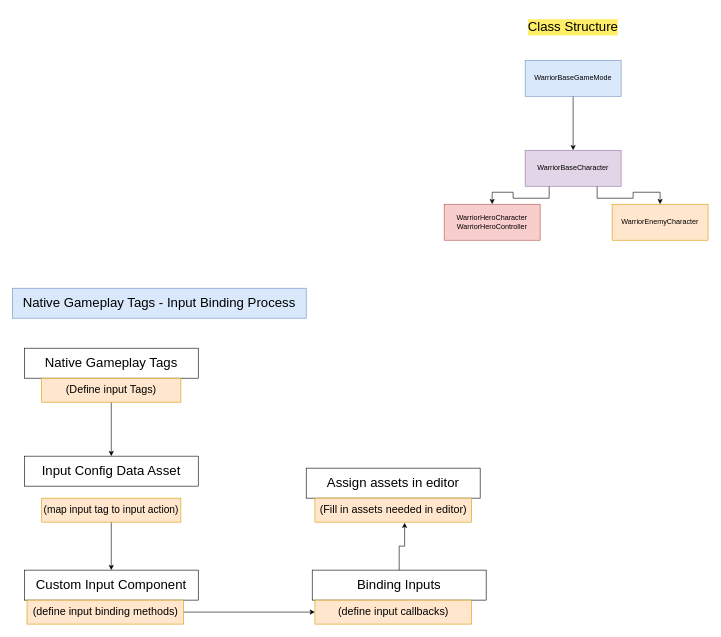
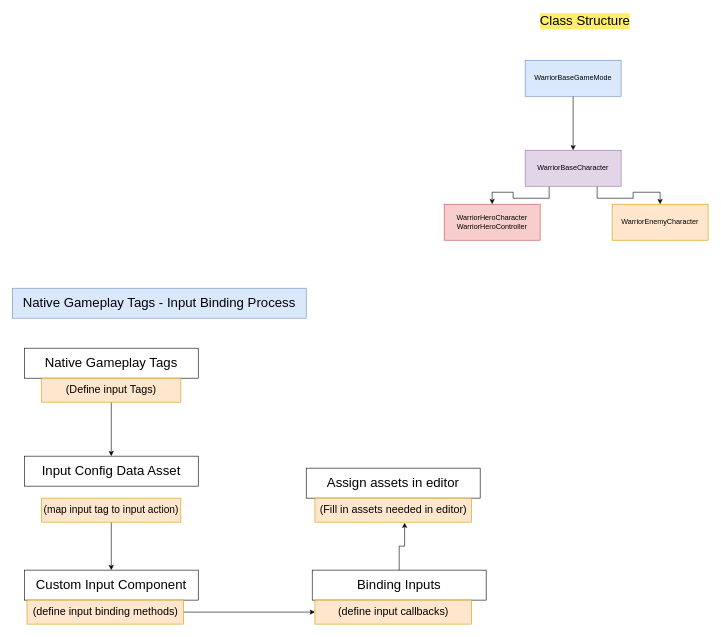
(573, 27) -> (585, 21)
